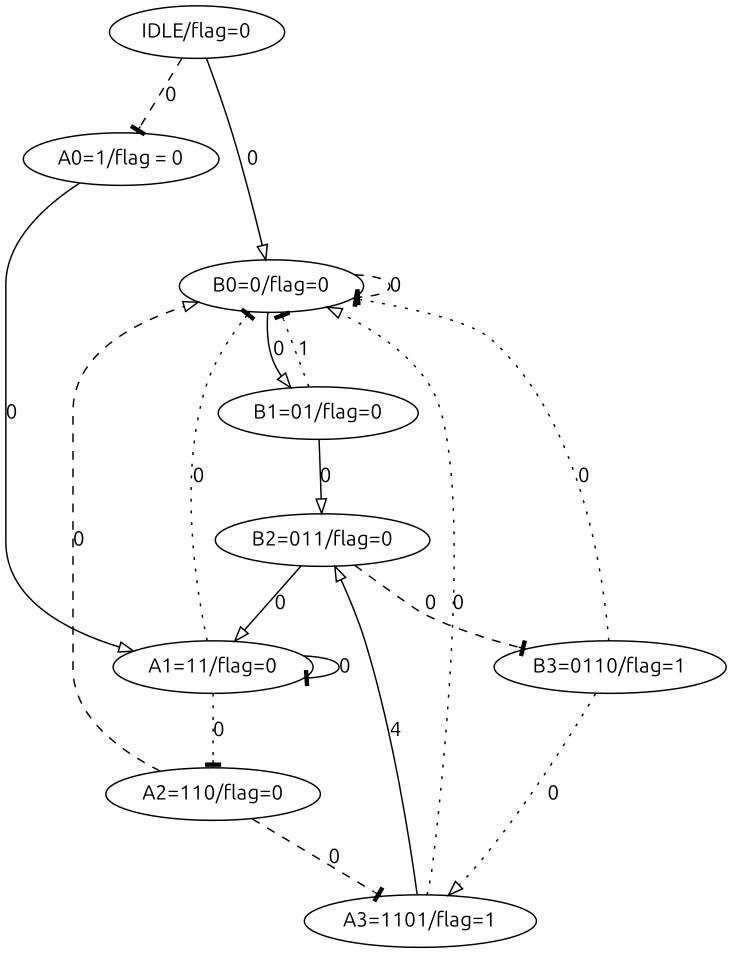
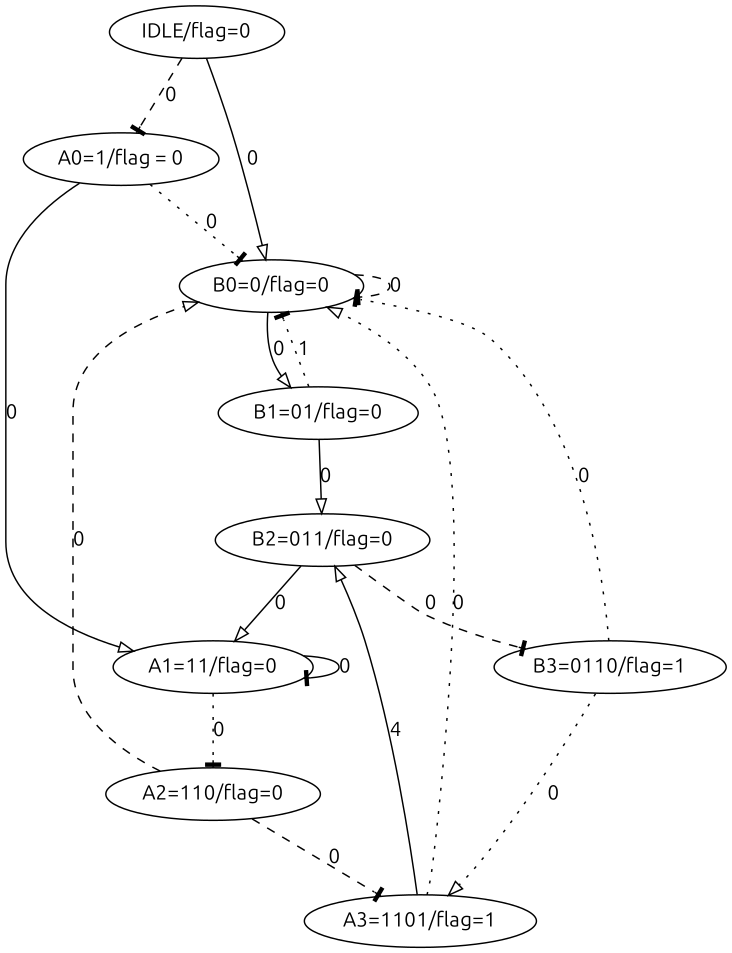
(192, 474) -> (193, 220)
